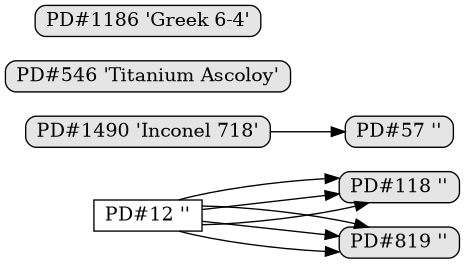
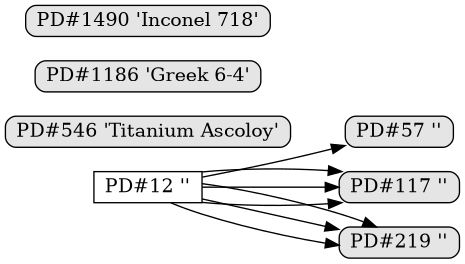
(301, 132) -> (283, 160)
(399, 187) -> (399, 187)
(399, 243) -> (399, 243)
